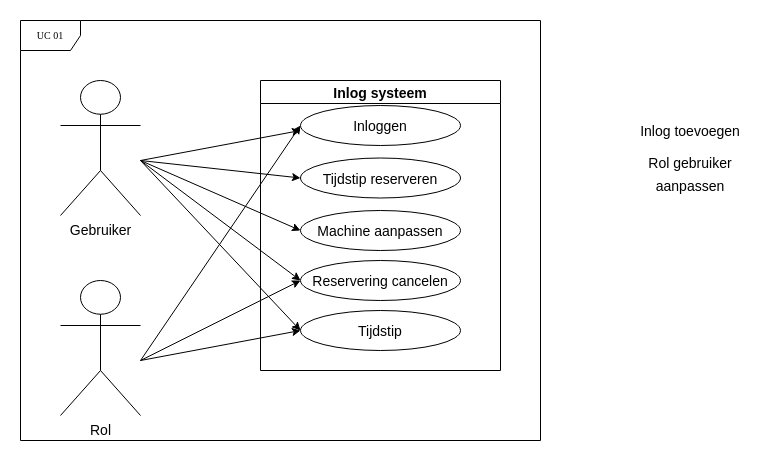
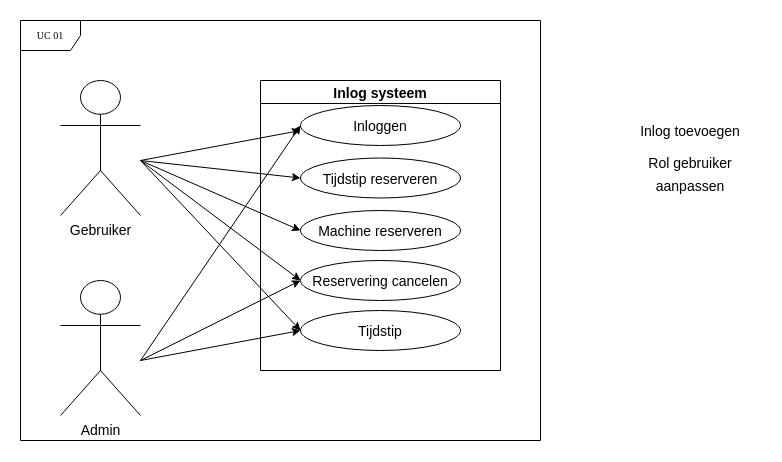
(381, 231) -> (381, 231)
(101, 431) -> (101, 431)
